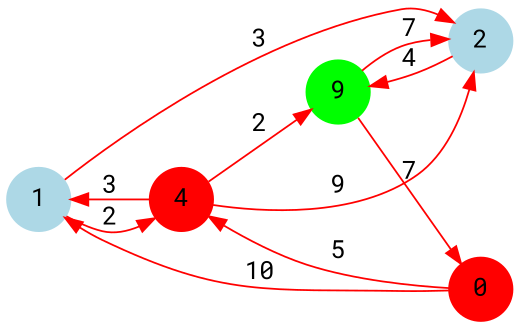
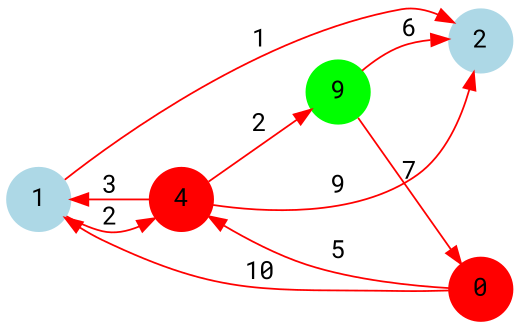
(409, 29) -> (409, 29)
(260, 40) -> (260, 40)
(421, 71) -> none
